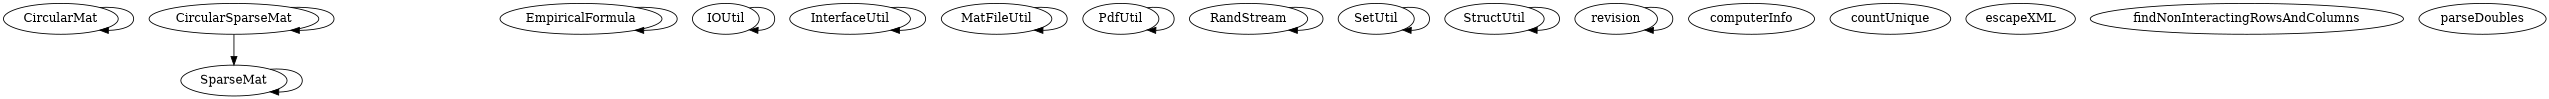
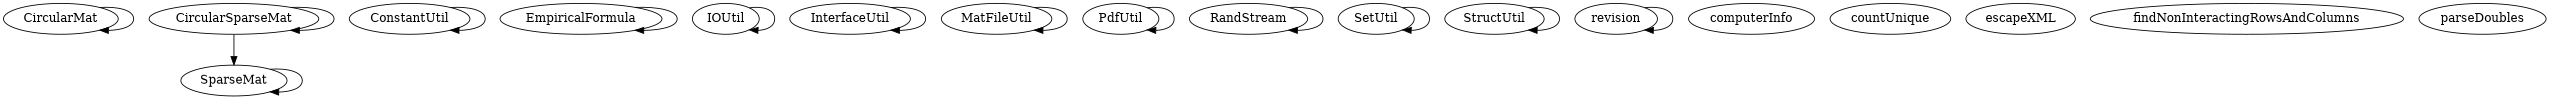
none -> (410, 19)
